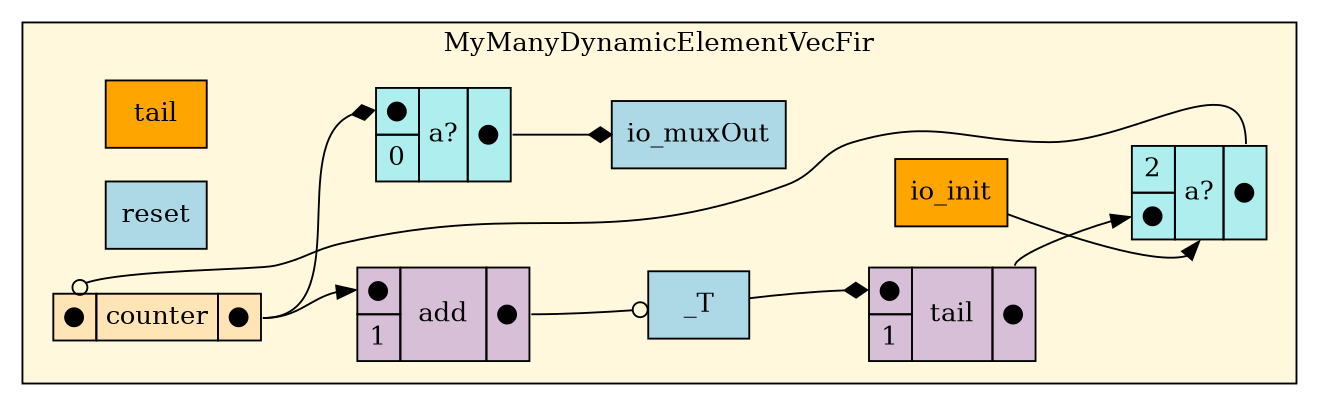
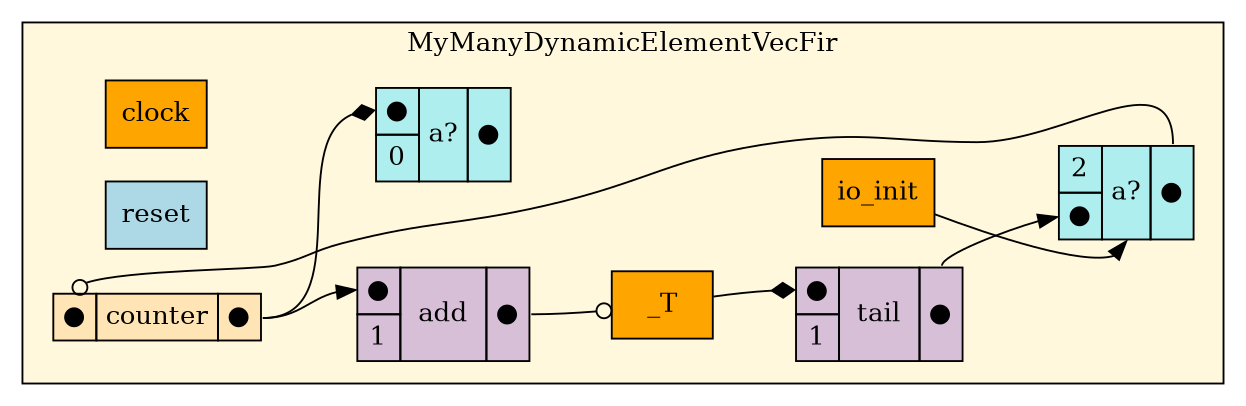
(156, 114) -> (156, 114)
(699, 135) -> none
(699, 305) -> (662, 305)
